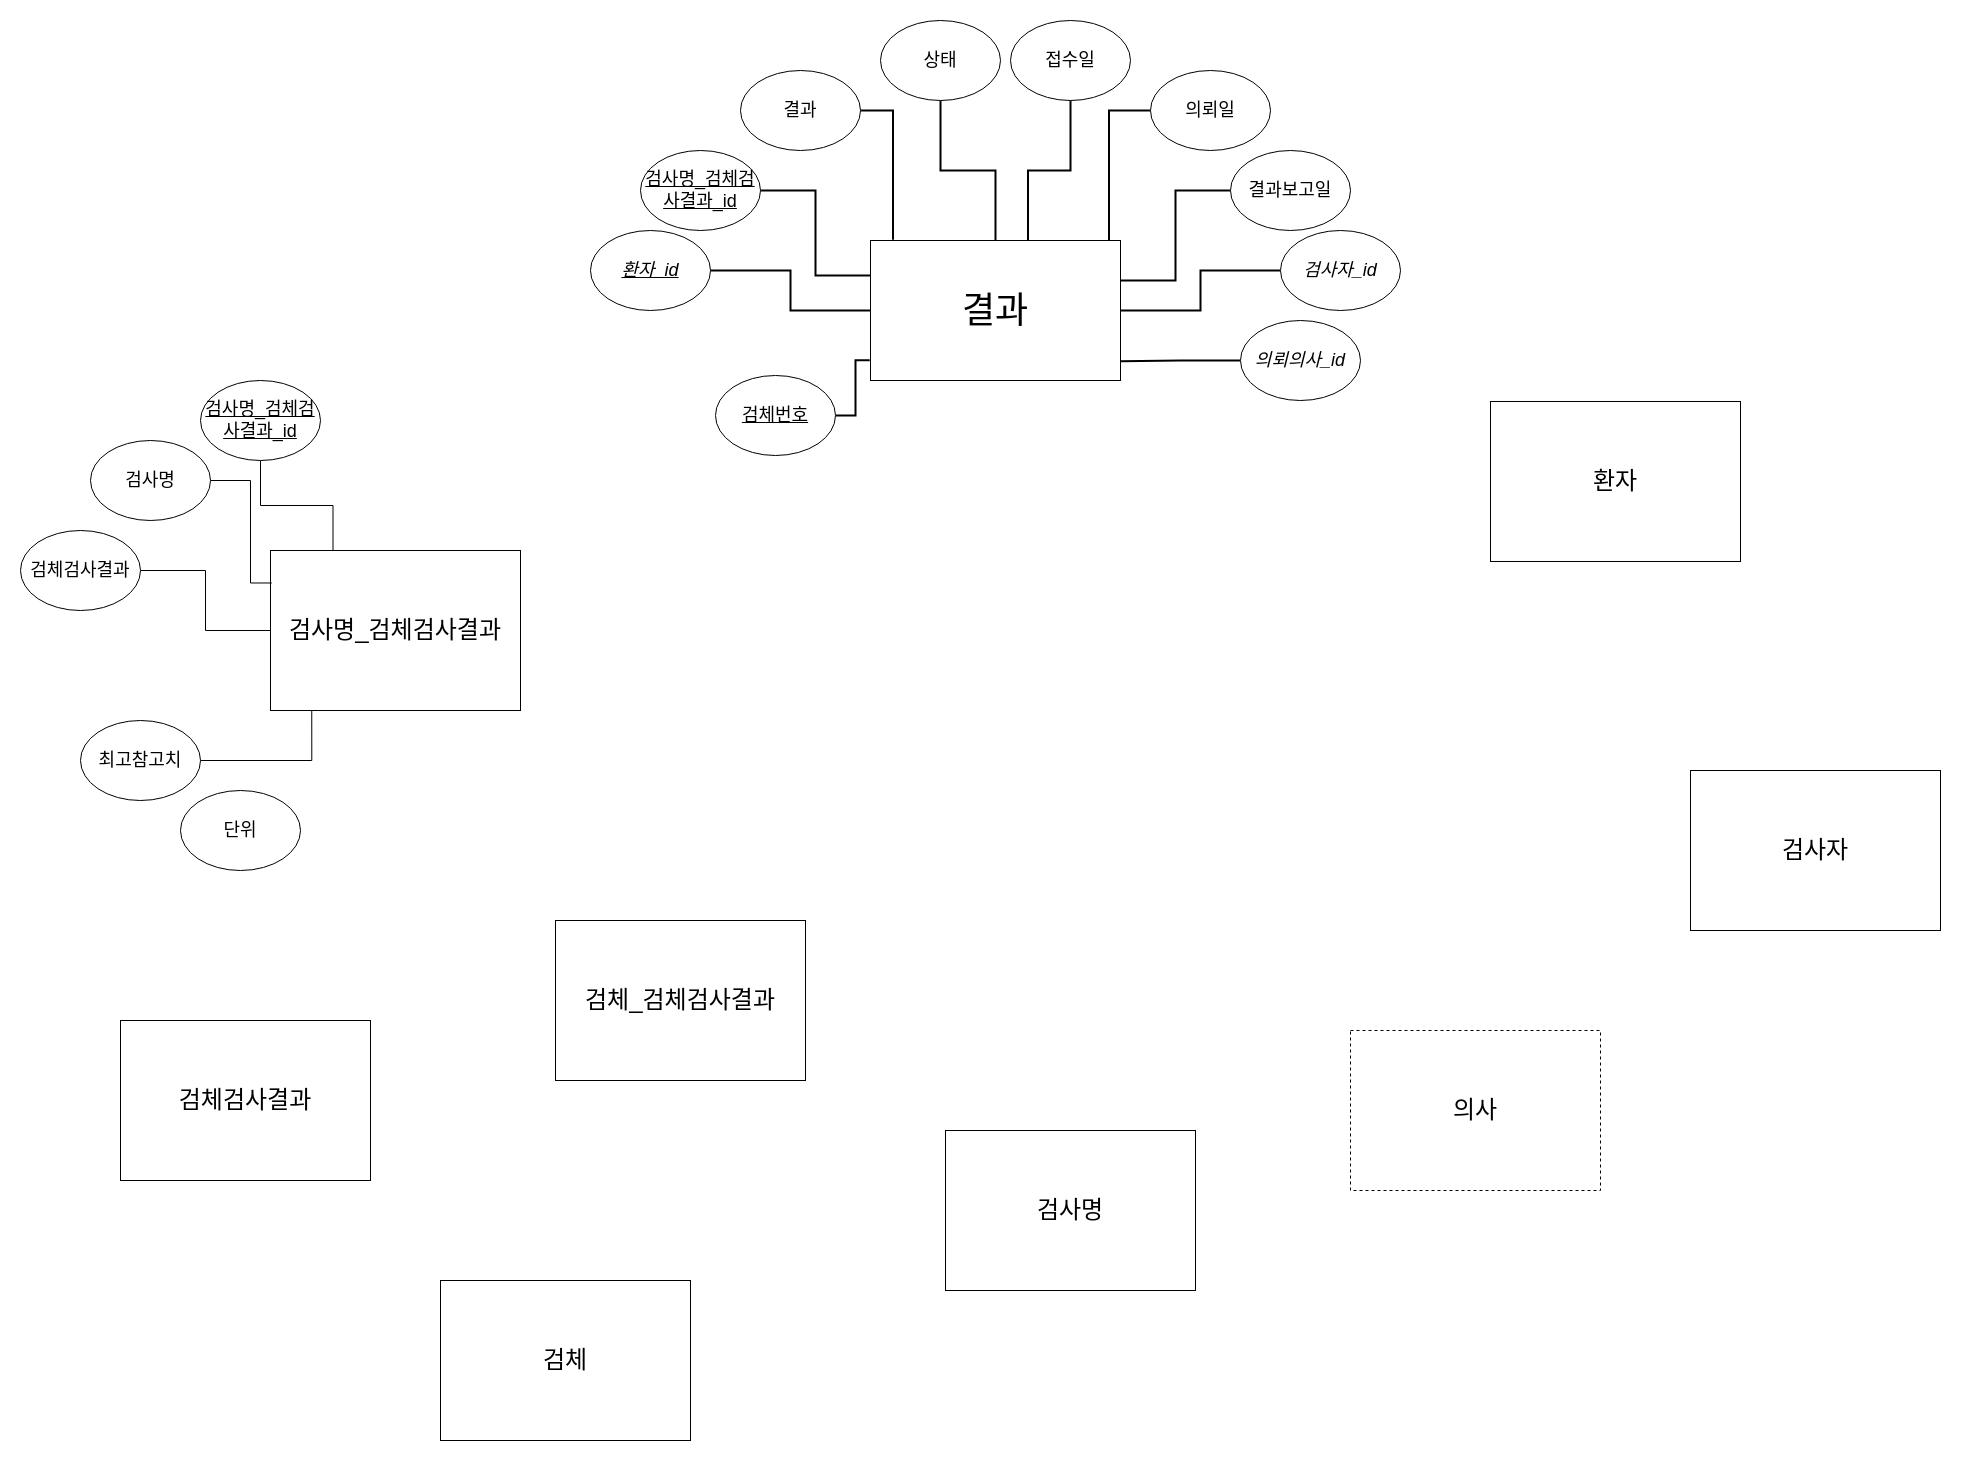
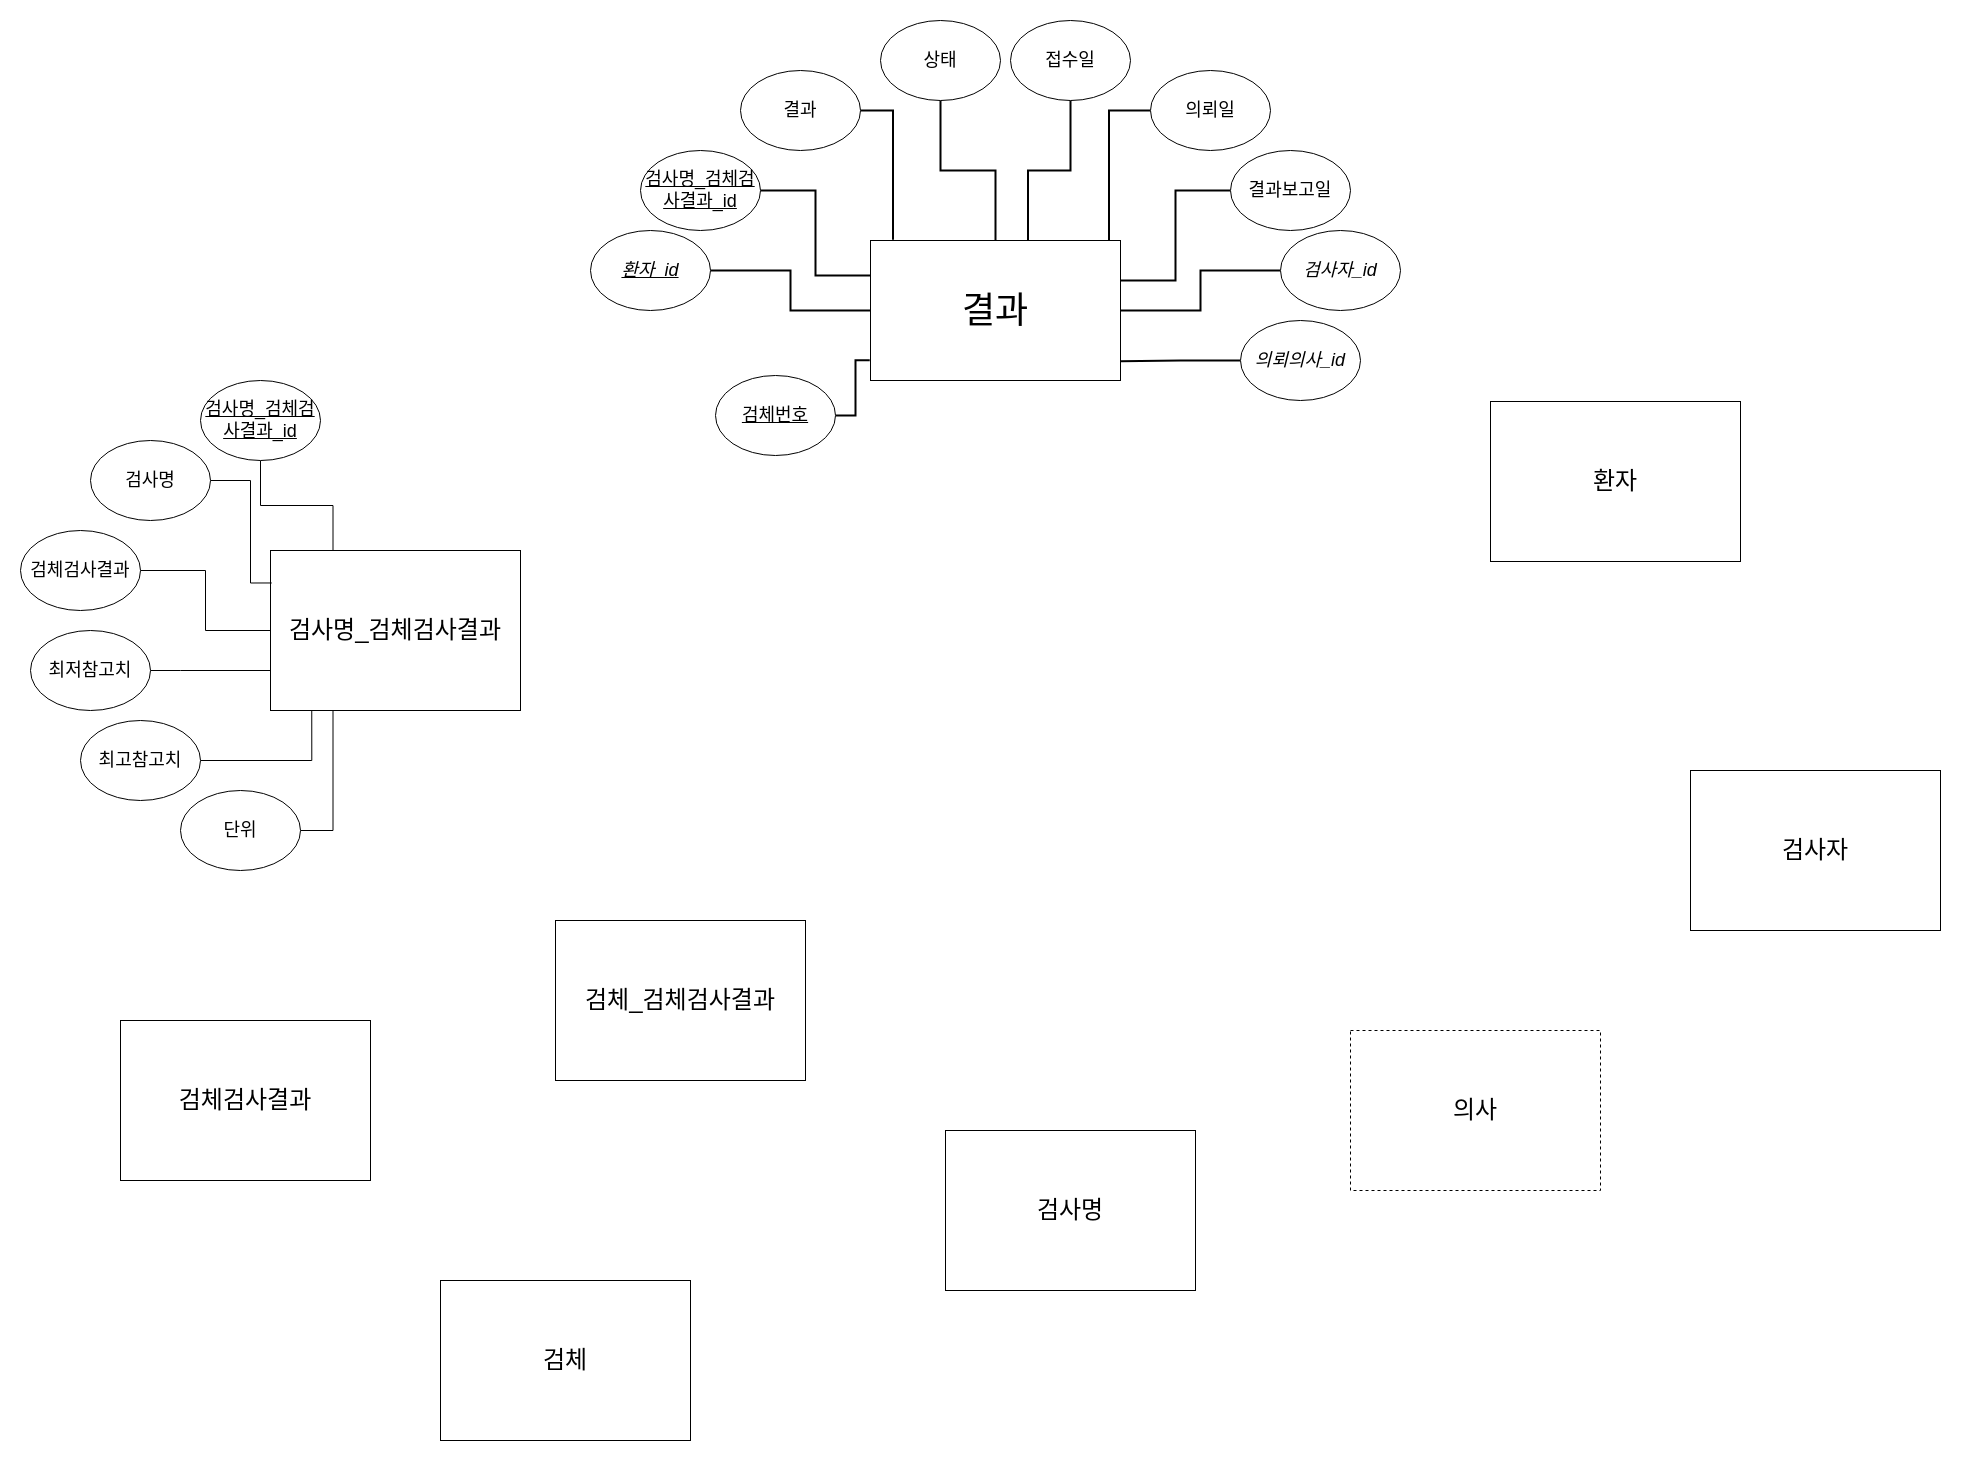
none -> (91, 671)
none -> (211, 671)
none -> (333, 787)
